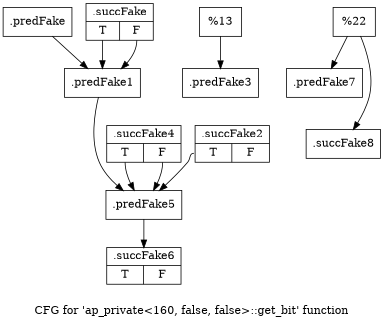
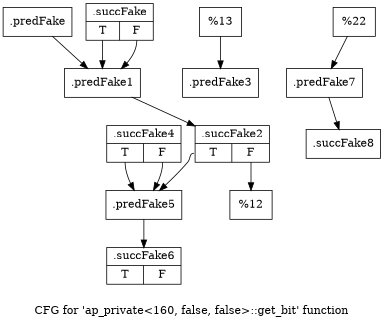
(371, 80) -> (333, 110)
(95, 145) -> (160, 110)
none -> (251, 205)
